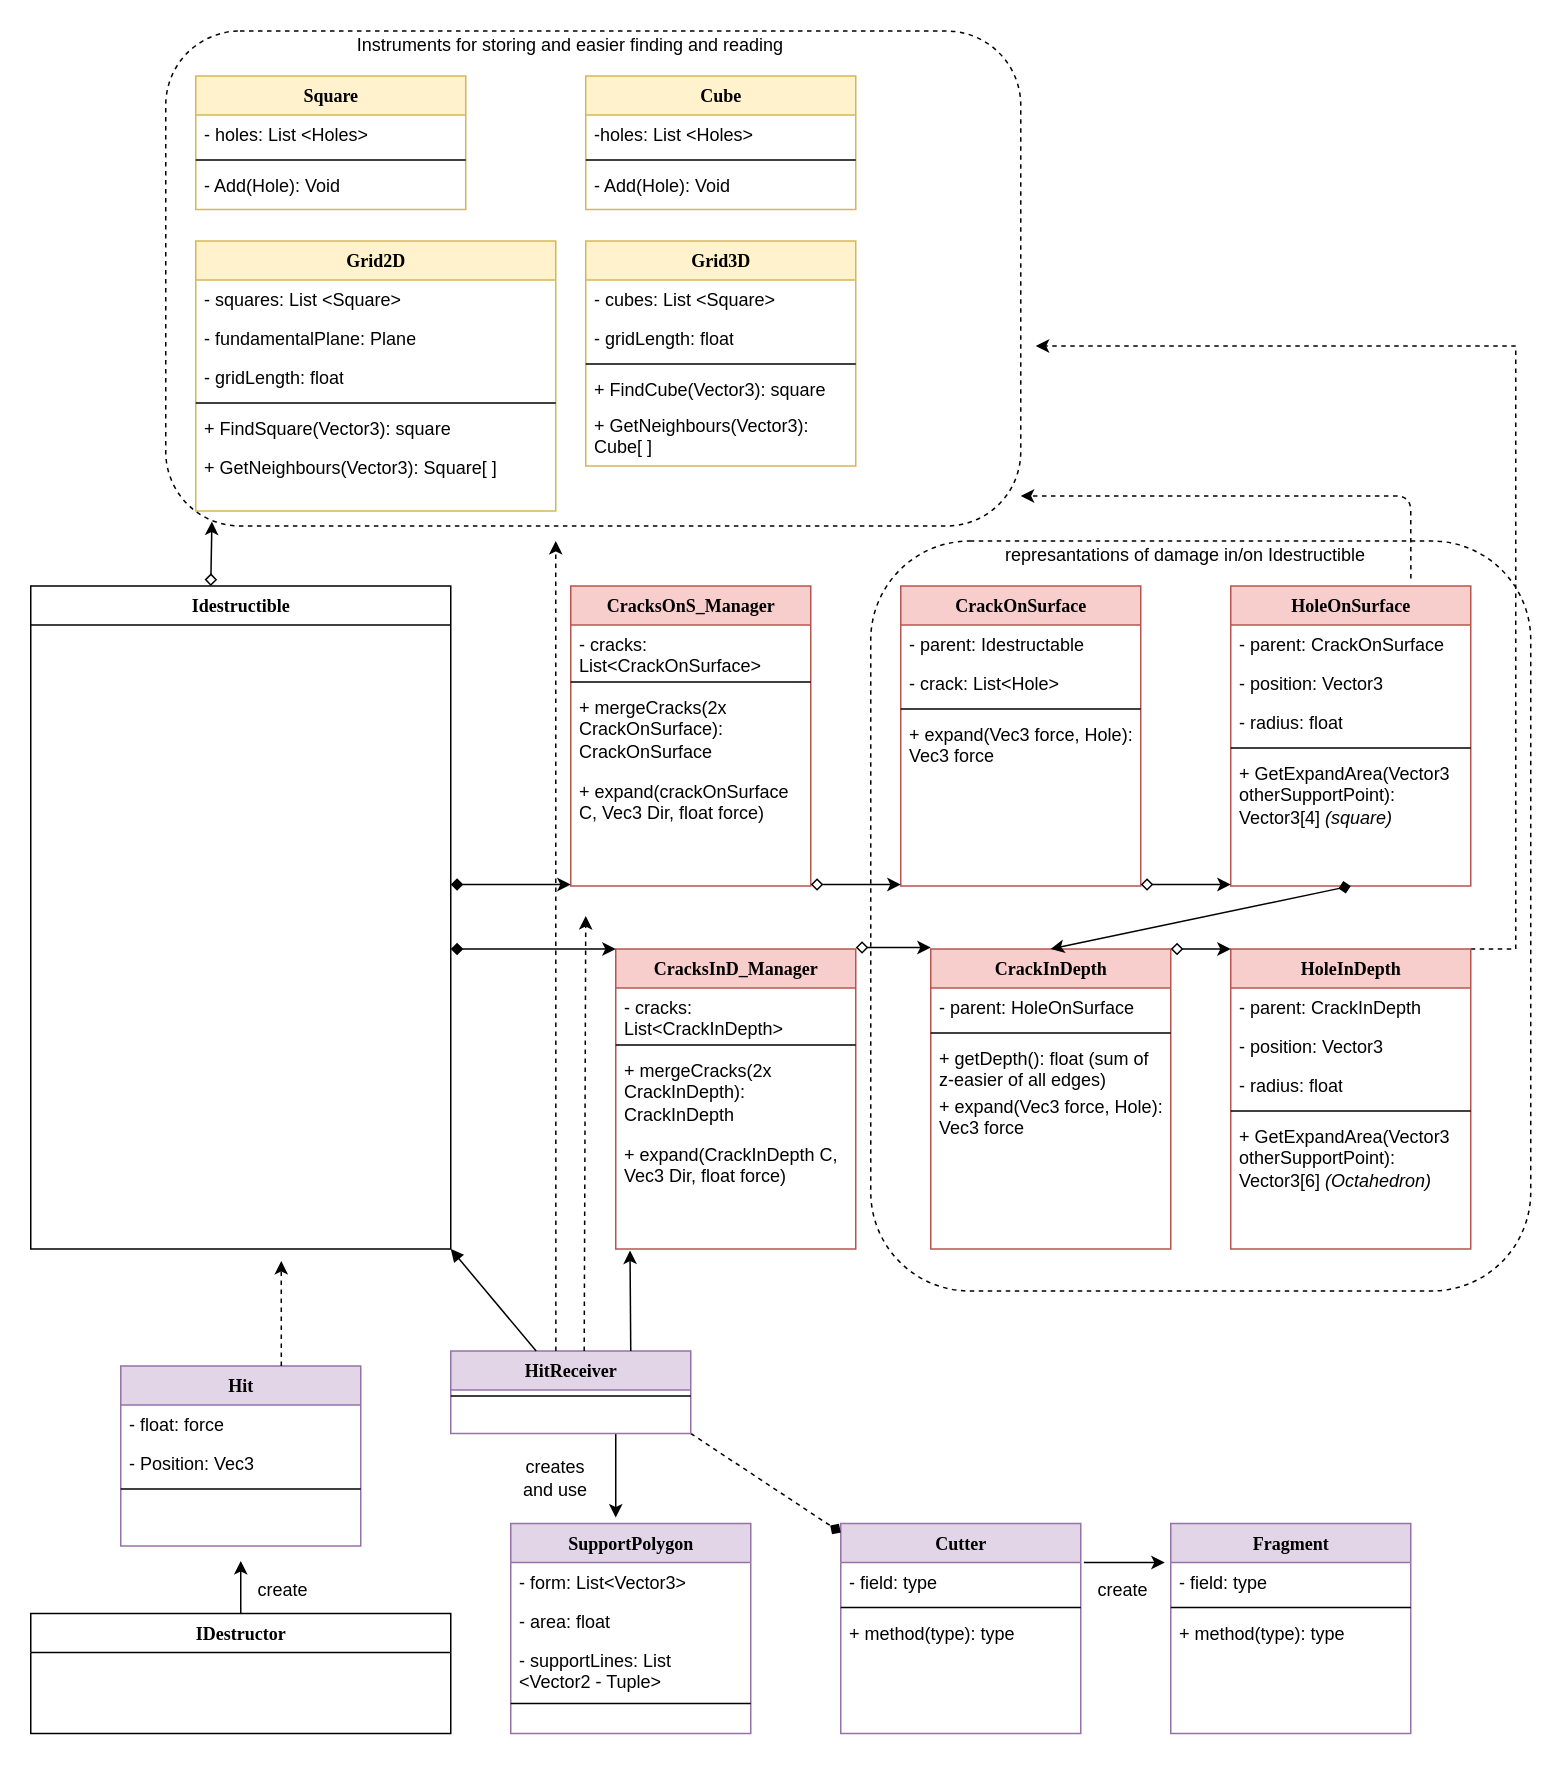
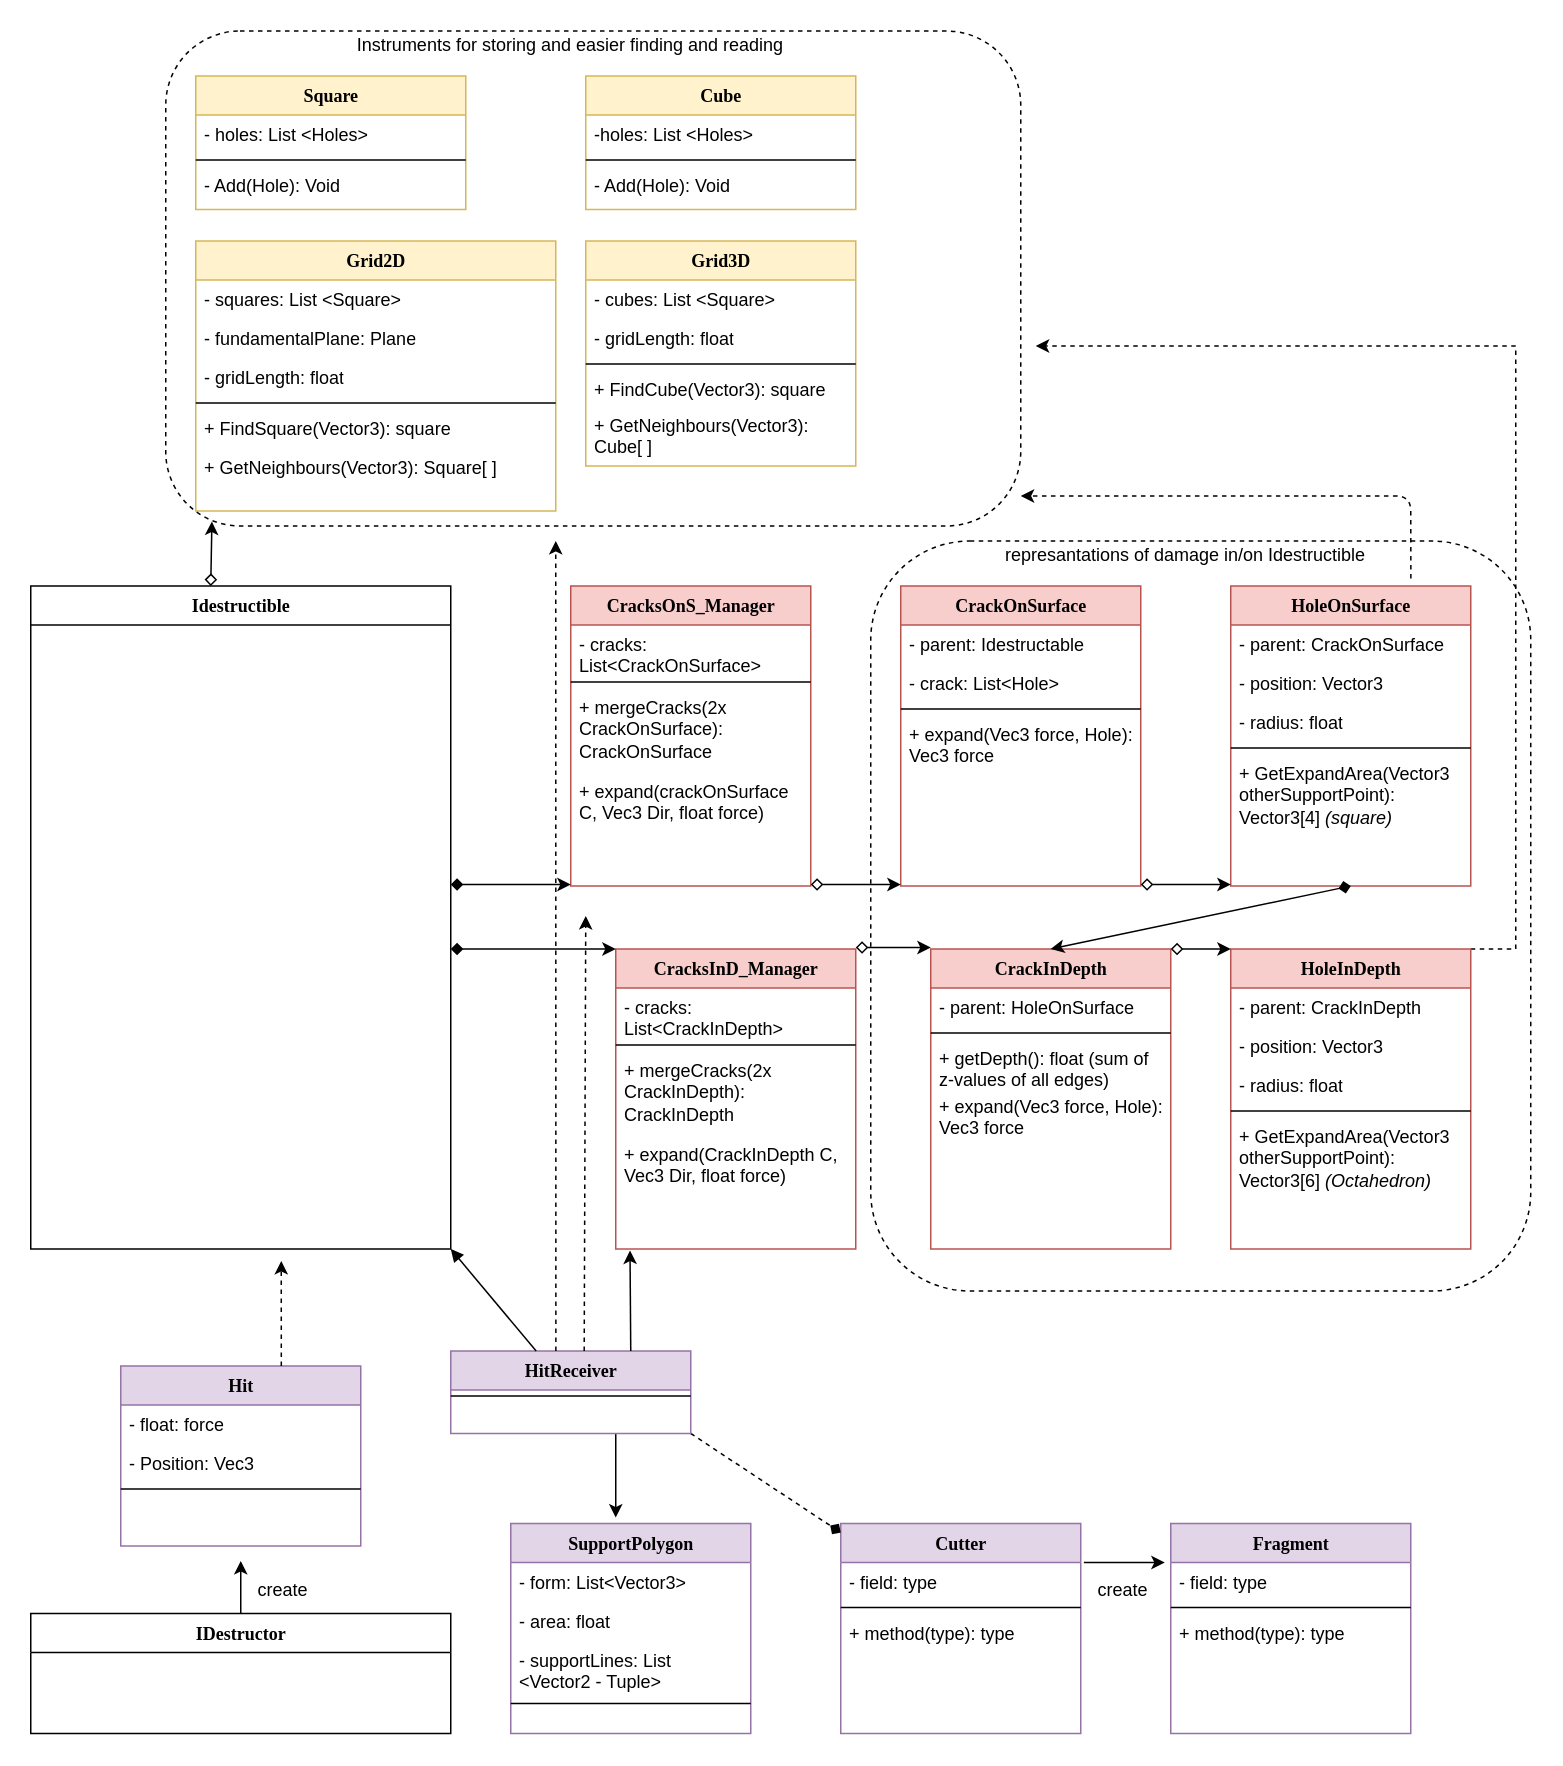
(1052, 1071) -> (1052, 1071)
(556, 1478) -> none
